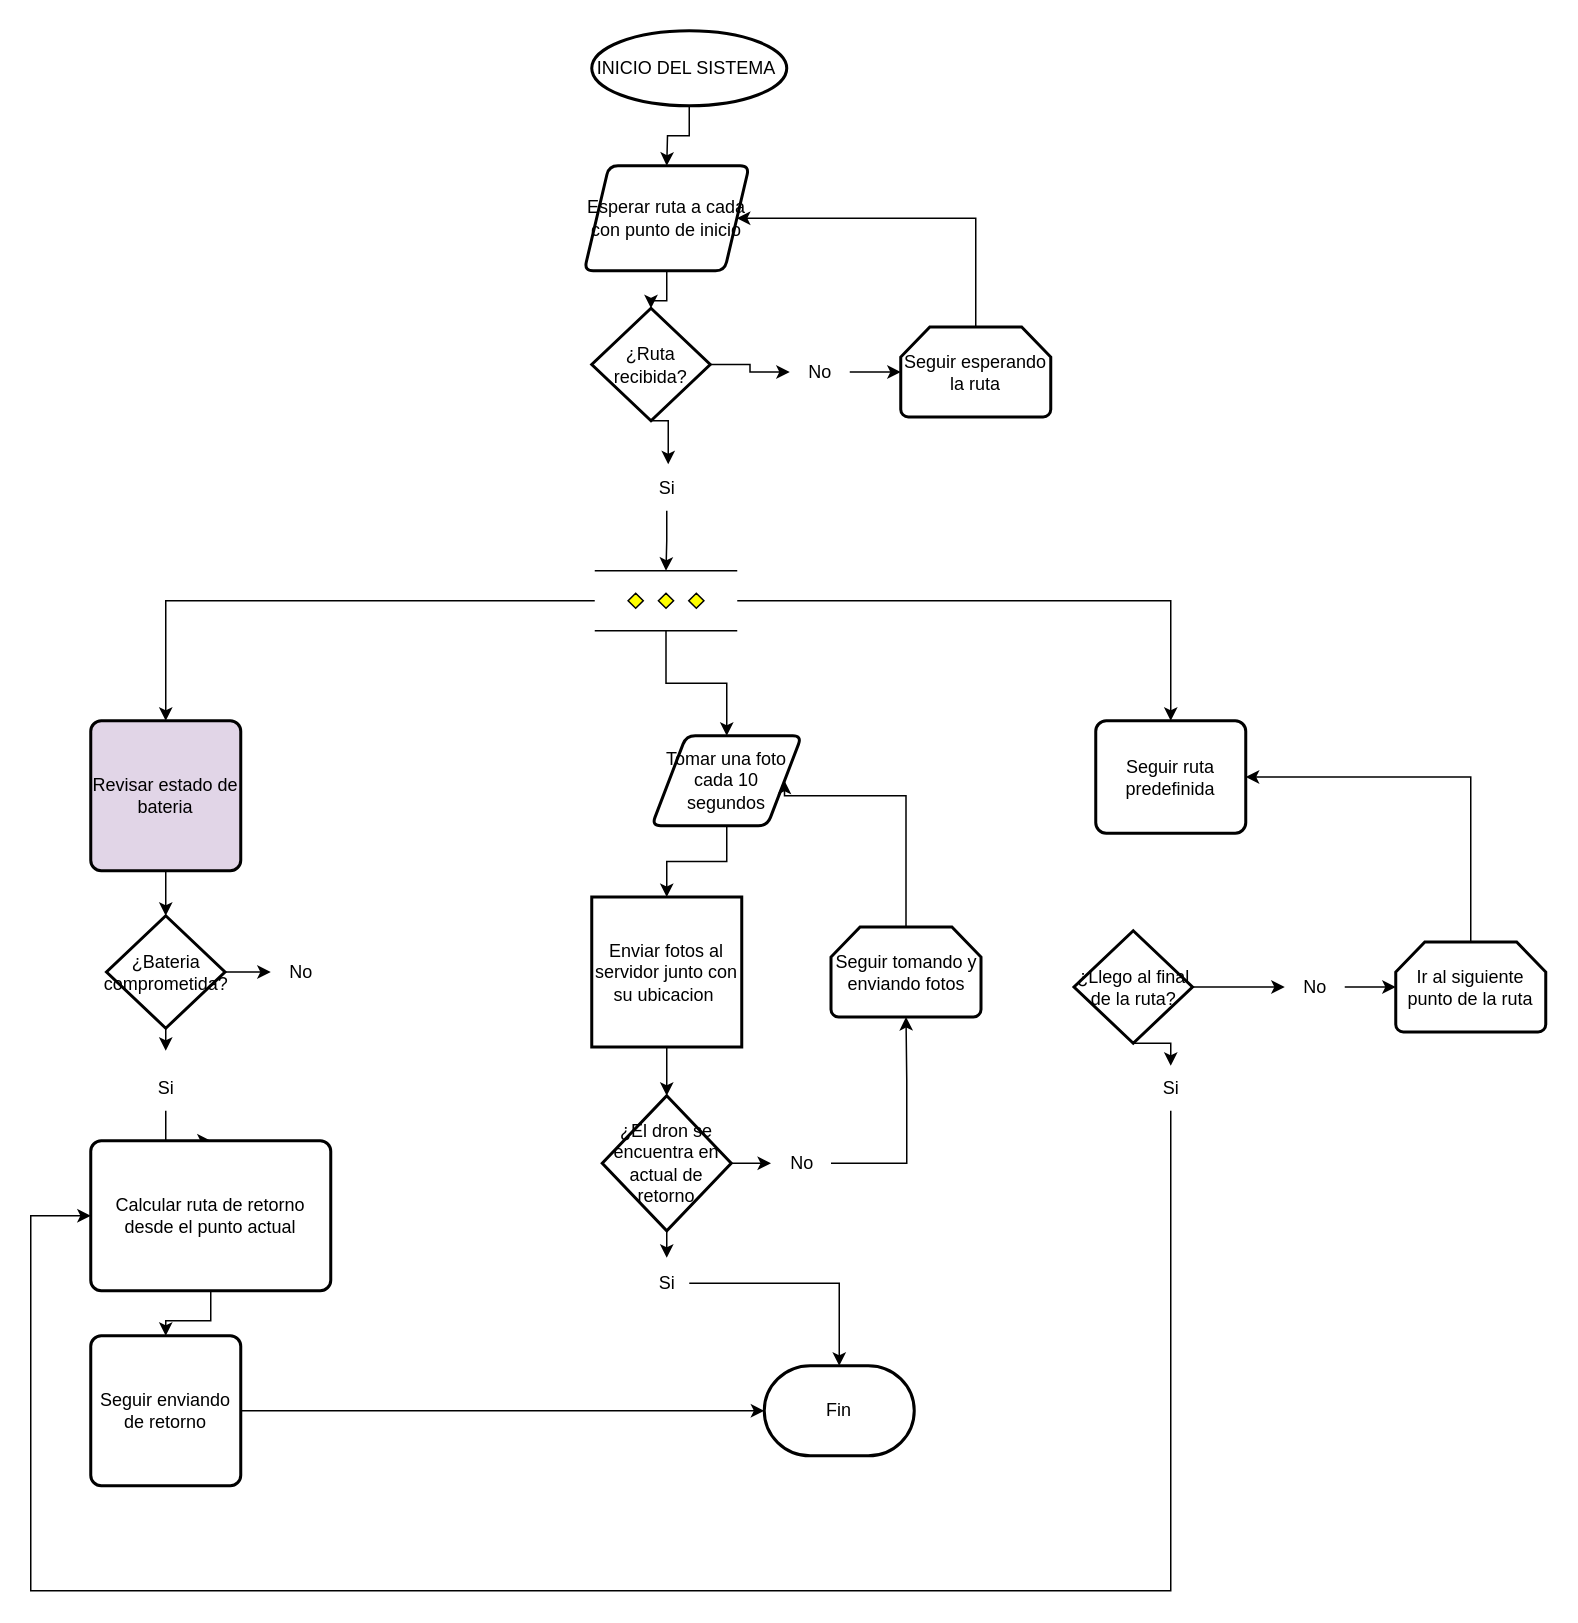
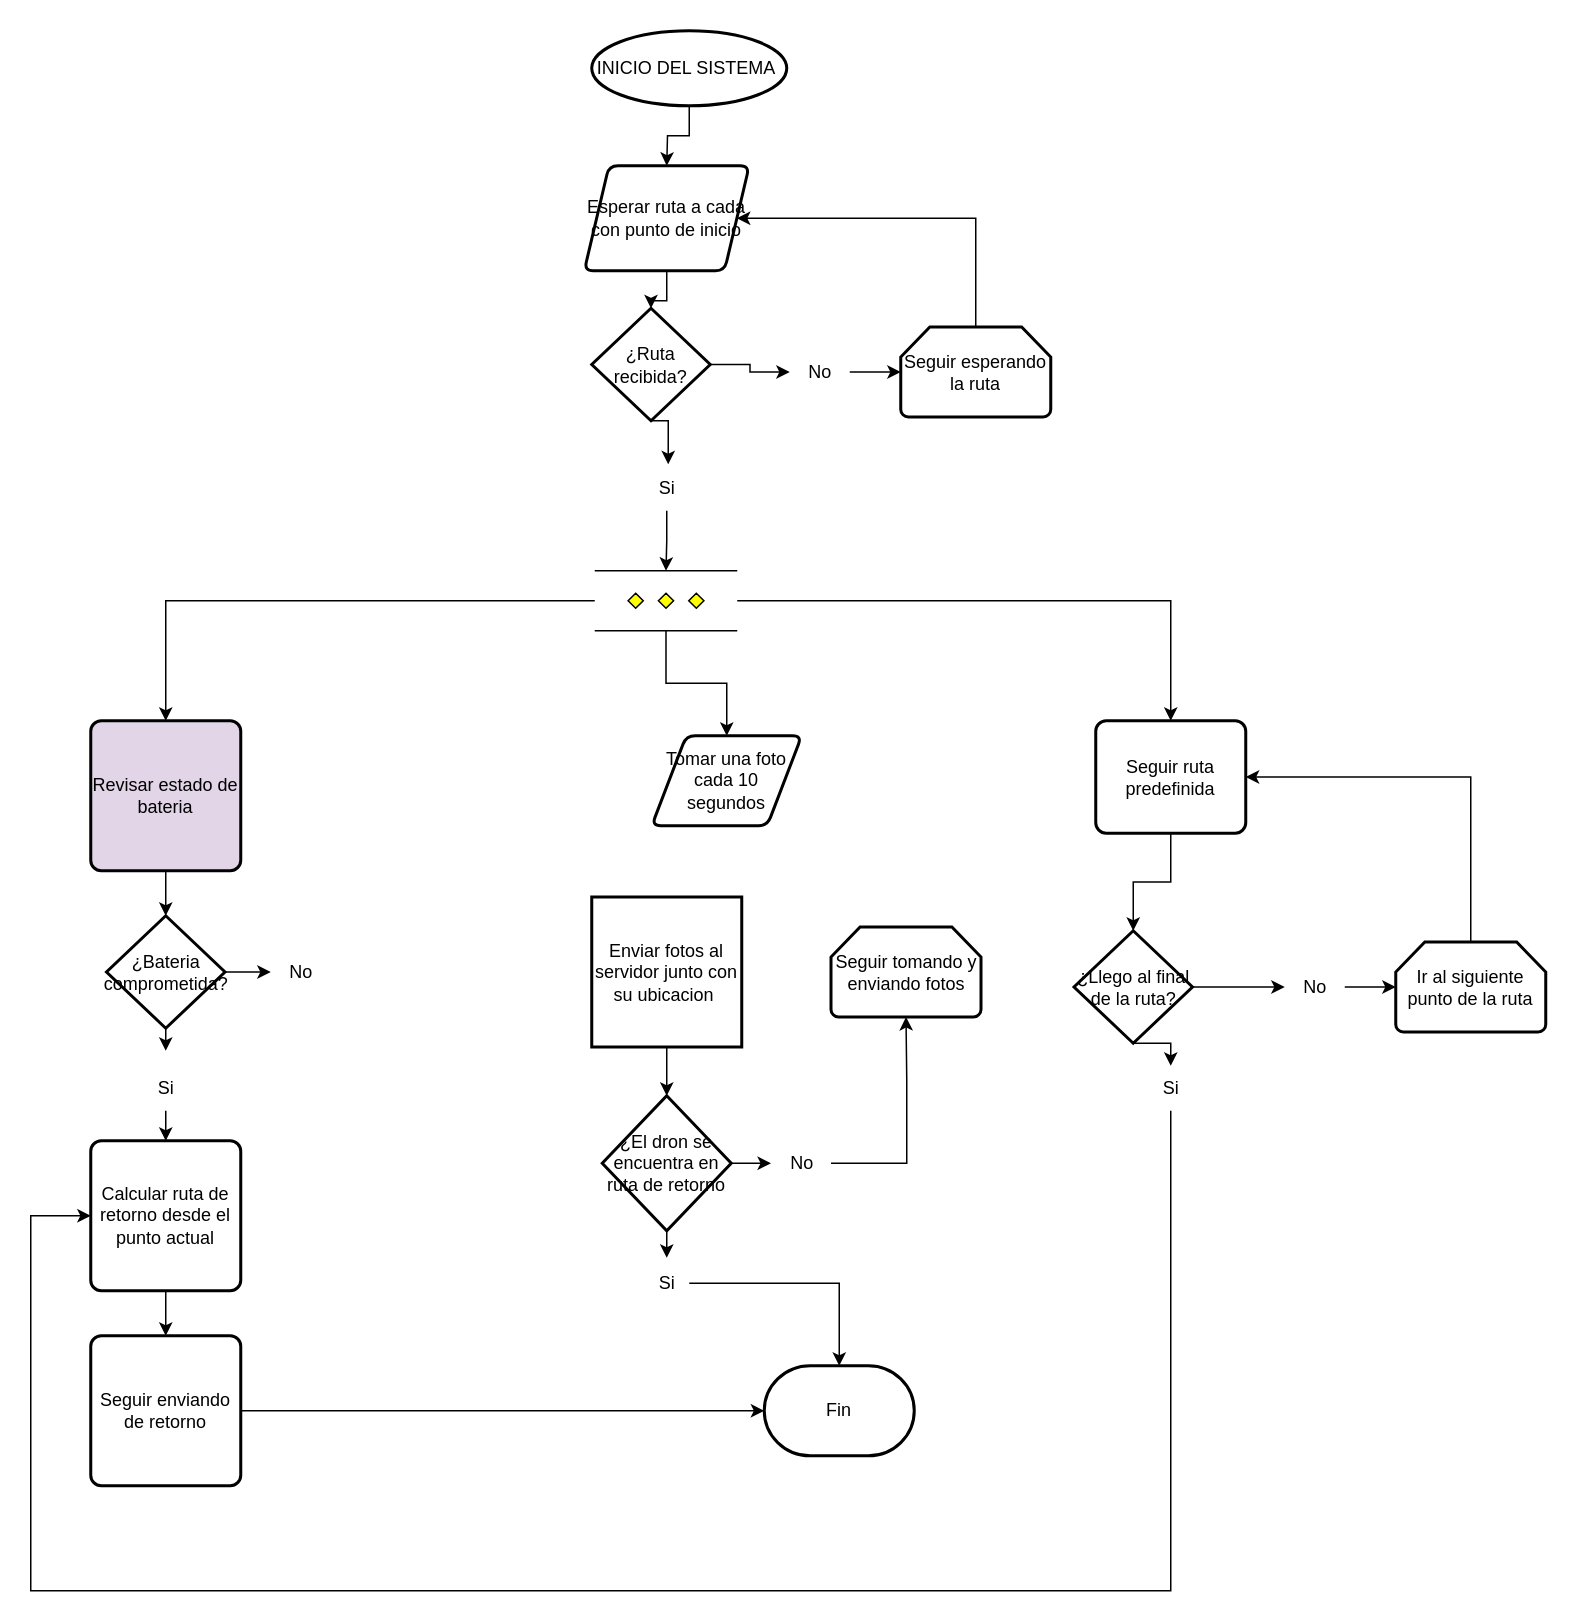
(906, 798) -> none
(702, 861) -> none
none -> (1157, 882)
(667, 1163) -> (667, 1163)
(211, 1216) -> (166, 1216)
